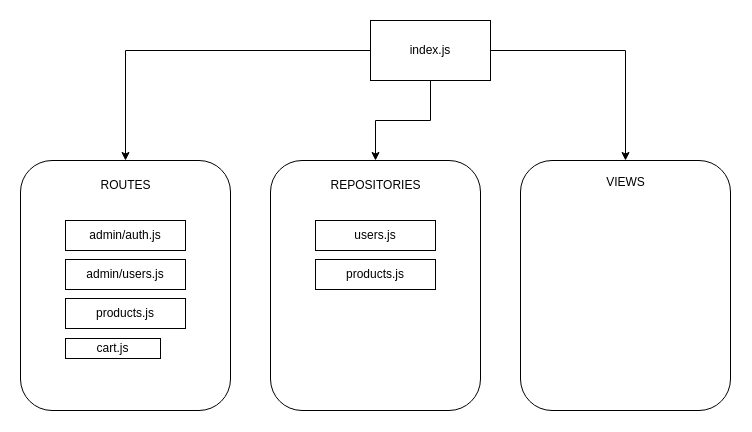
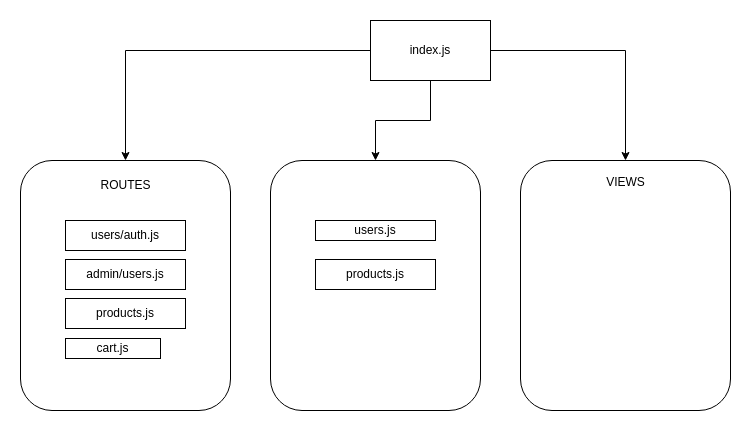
(376, 186) -> none
(126, 236) -> (126, 236)
(376, 236) -> (376, 231)
